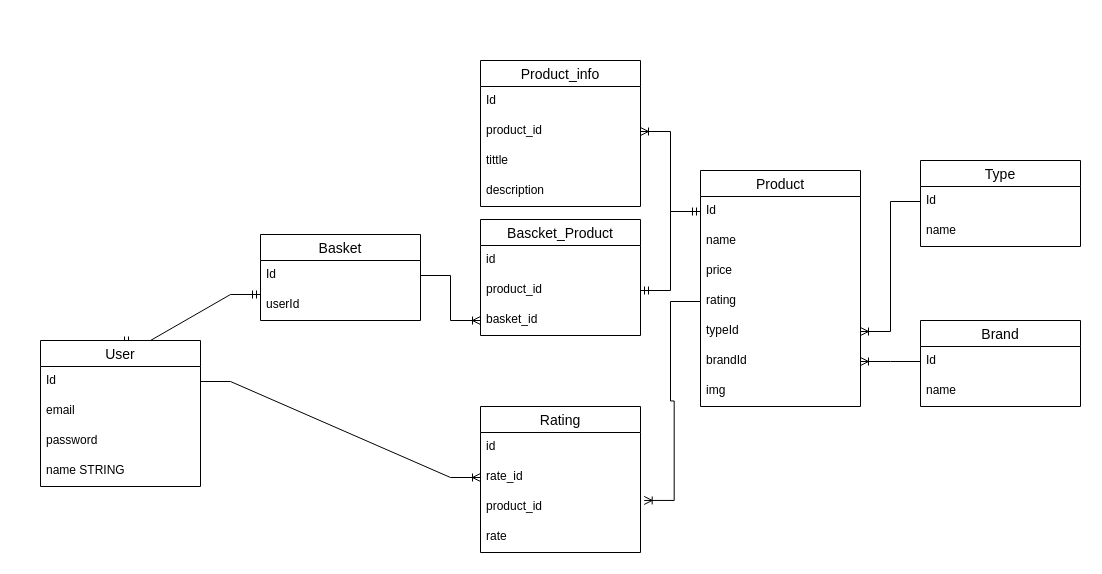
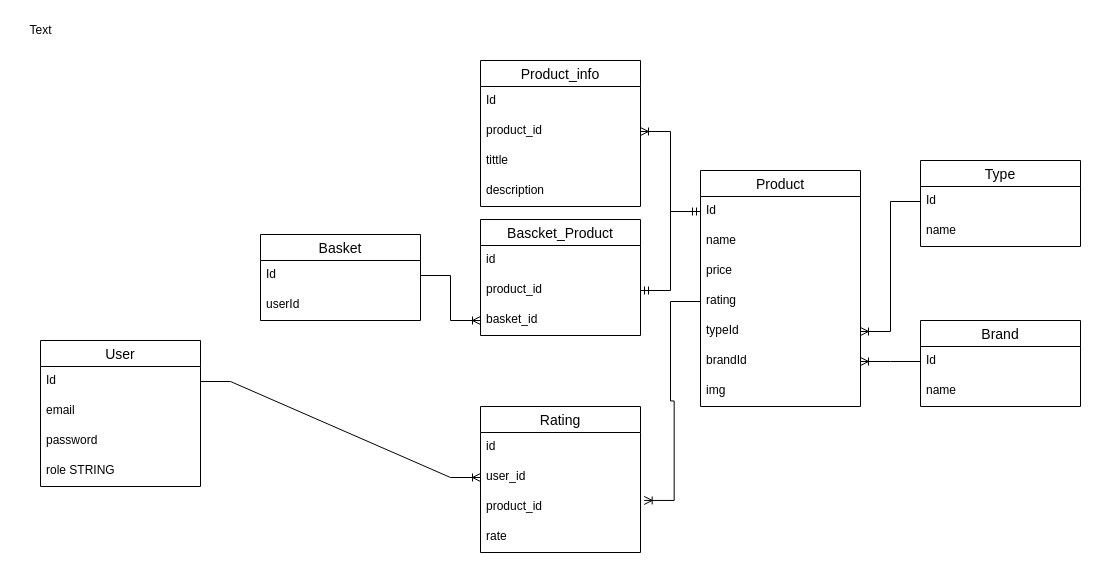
none -> (41, 31)
(202, 311) -> none
(81, 470) -> (80, 470)
(508, 476) -> (508, 476)
